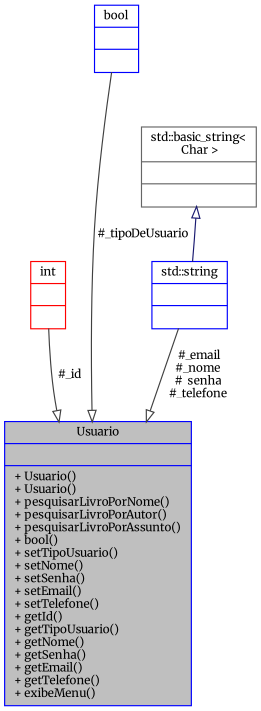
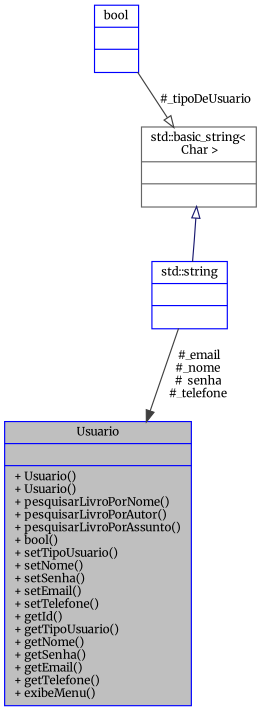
(94, 241) -> (152, 95)
(48, 295) -> none
(164, 370) -> (164, 370)
